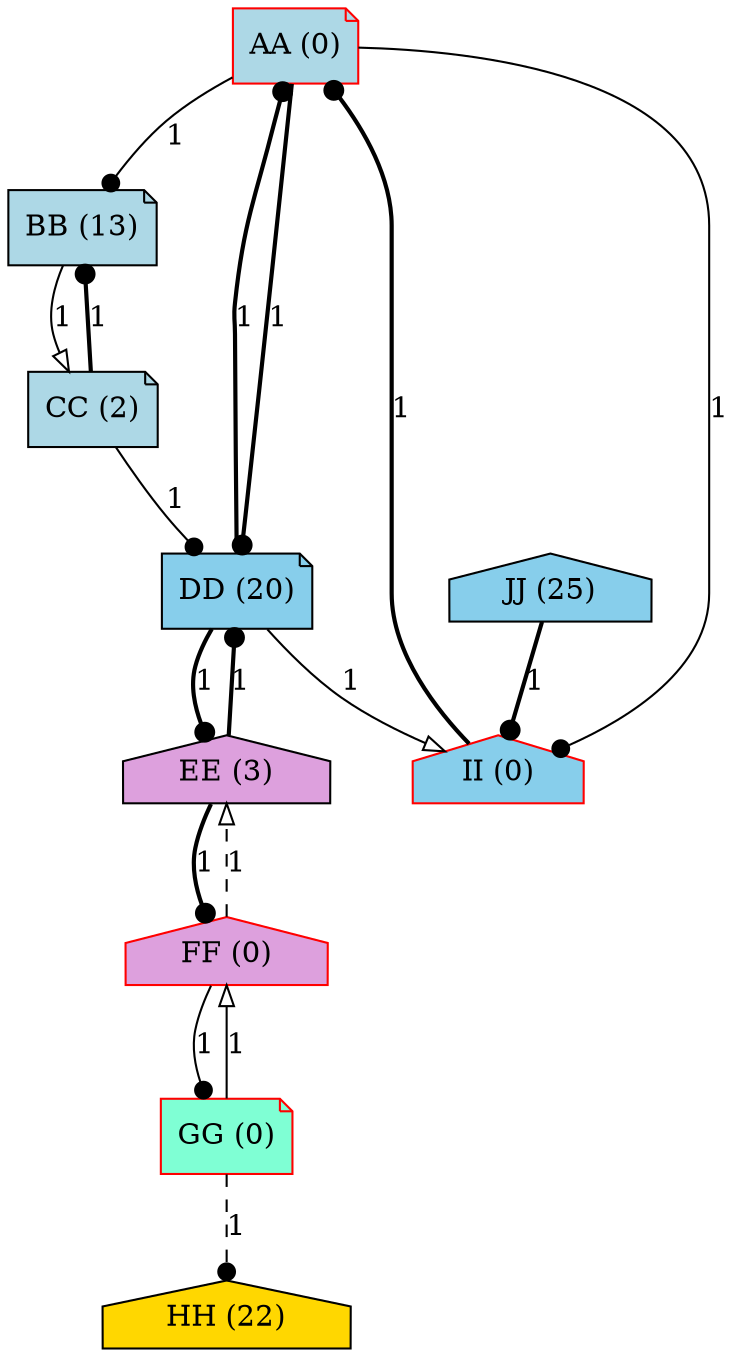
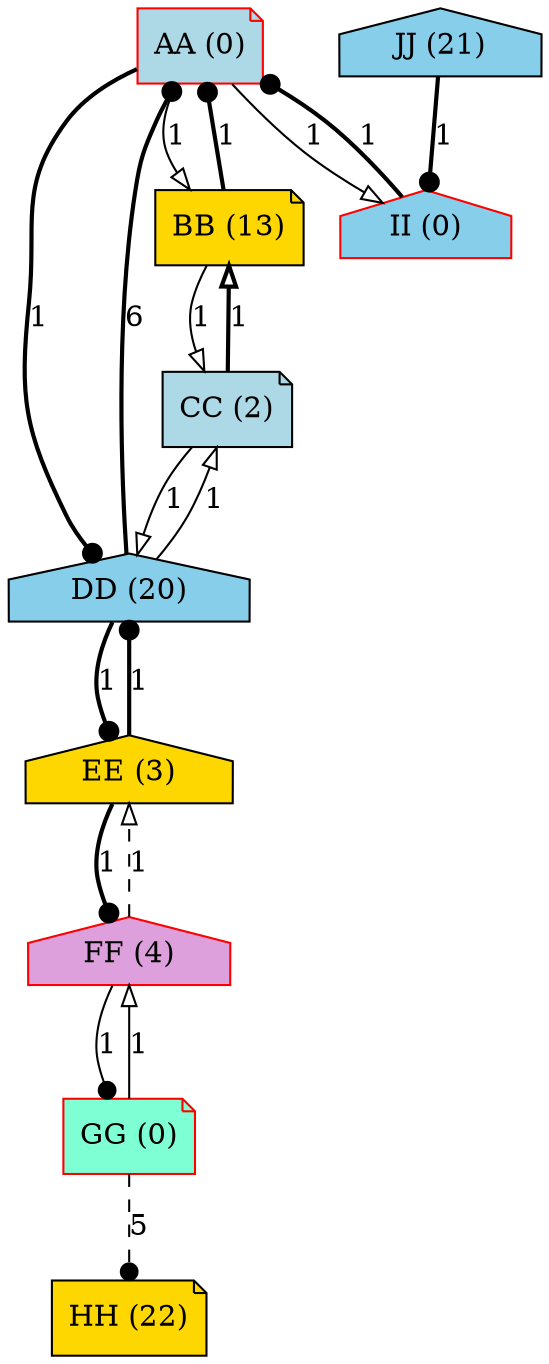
(168, 120) -> (164, 138)
none -> (216, 145)
(83, 228) -> (229, 228)
(709, 303) -> (294, 144)
(245, 319) -> (135, 319)
(88, 327) -> (228, 329)
(150, 496) -> (163, 488)
(237, 591) -> (129, 591)
(550, 591) -> (440, 46)
(339, 696) -> (188, 516)
(227, 773) -> (129, 773)
(227, 955) -> (129, 955)
(237, 1227) -> (140, 1227)
(227, 1318) -> (129, 1318)
